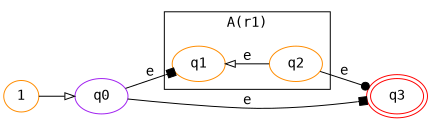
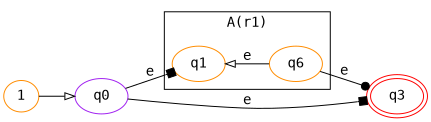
(296, 64) -> (296, 64)
